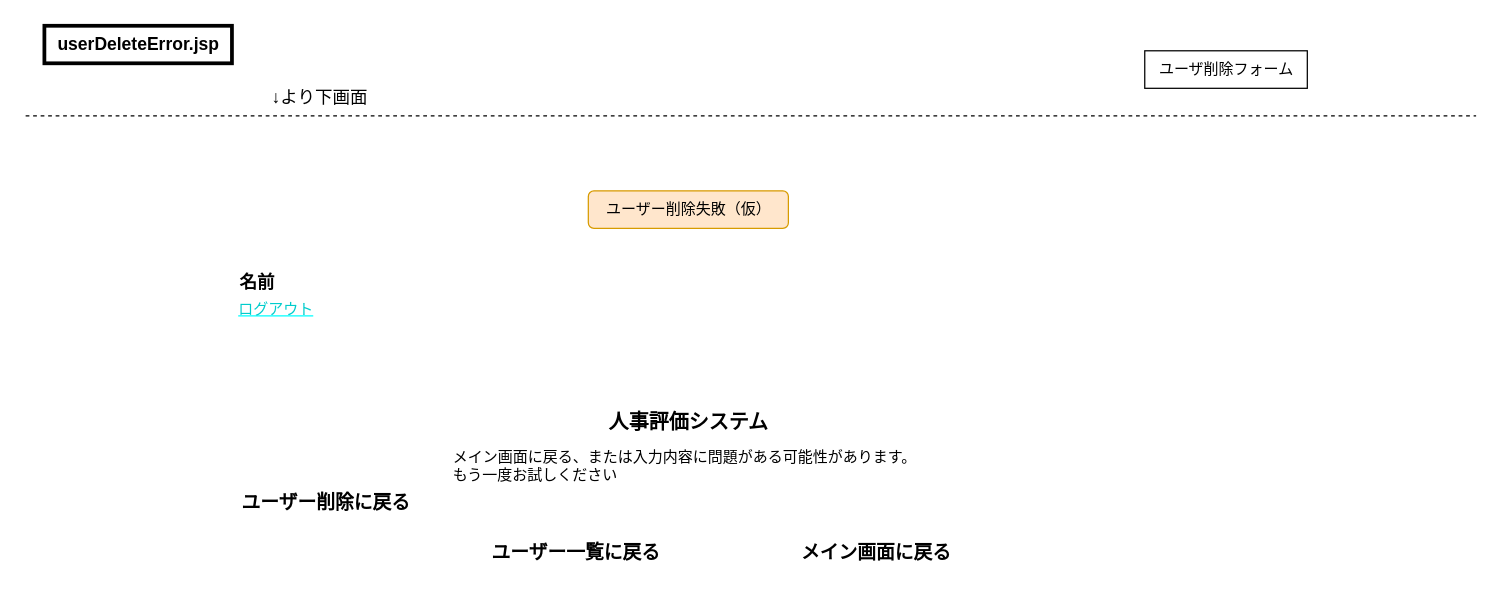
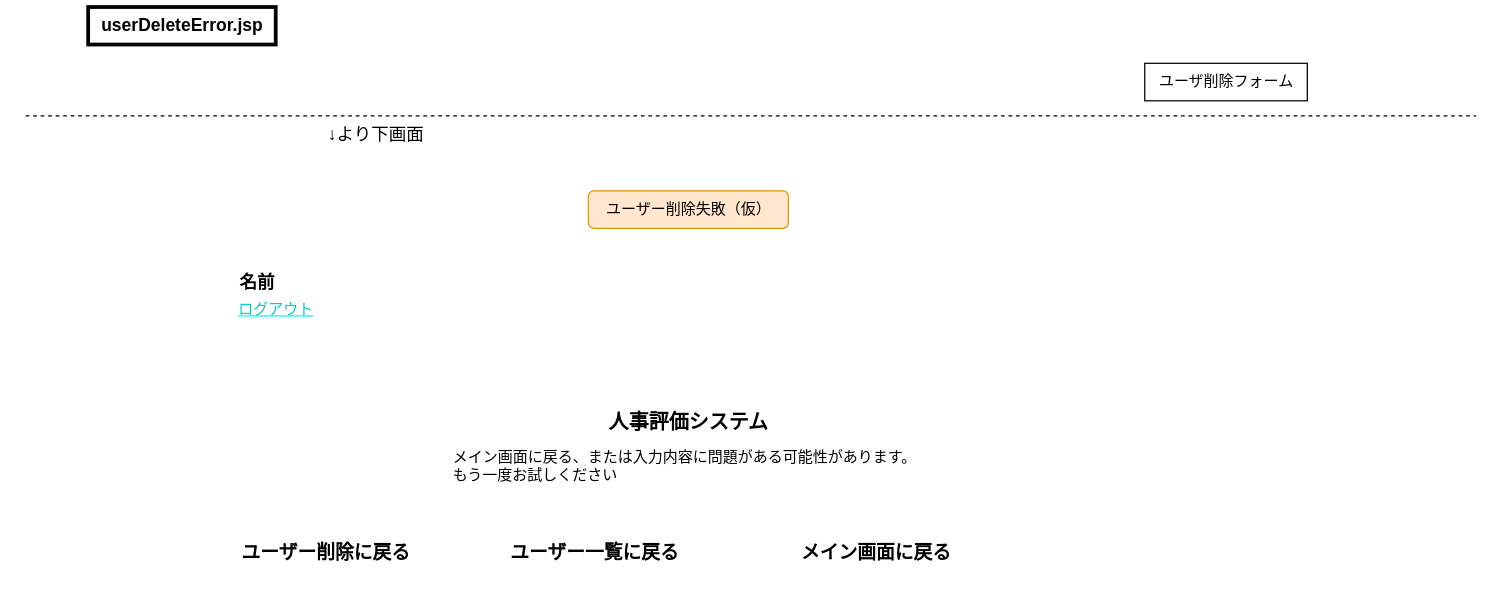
(138, 44) -> (182, 26)
(1226, 69) -> (1226, 82)
(319, 97) -> (376, 134)
(326, 502) -> (326, 552)
(576, 552) -> (594, 552)
